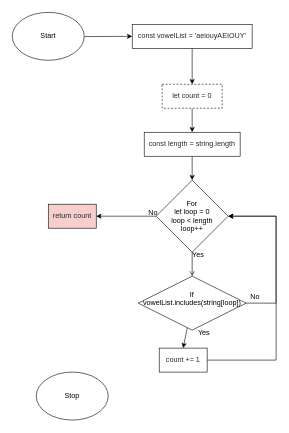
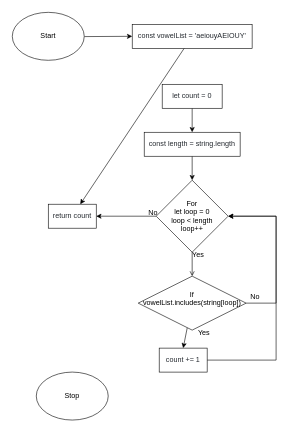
(192, 78) -> (134, 124)
(192, 96) -> (192, 96)
(72, 216) -> (72, 216)
